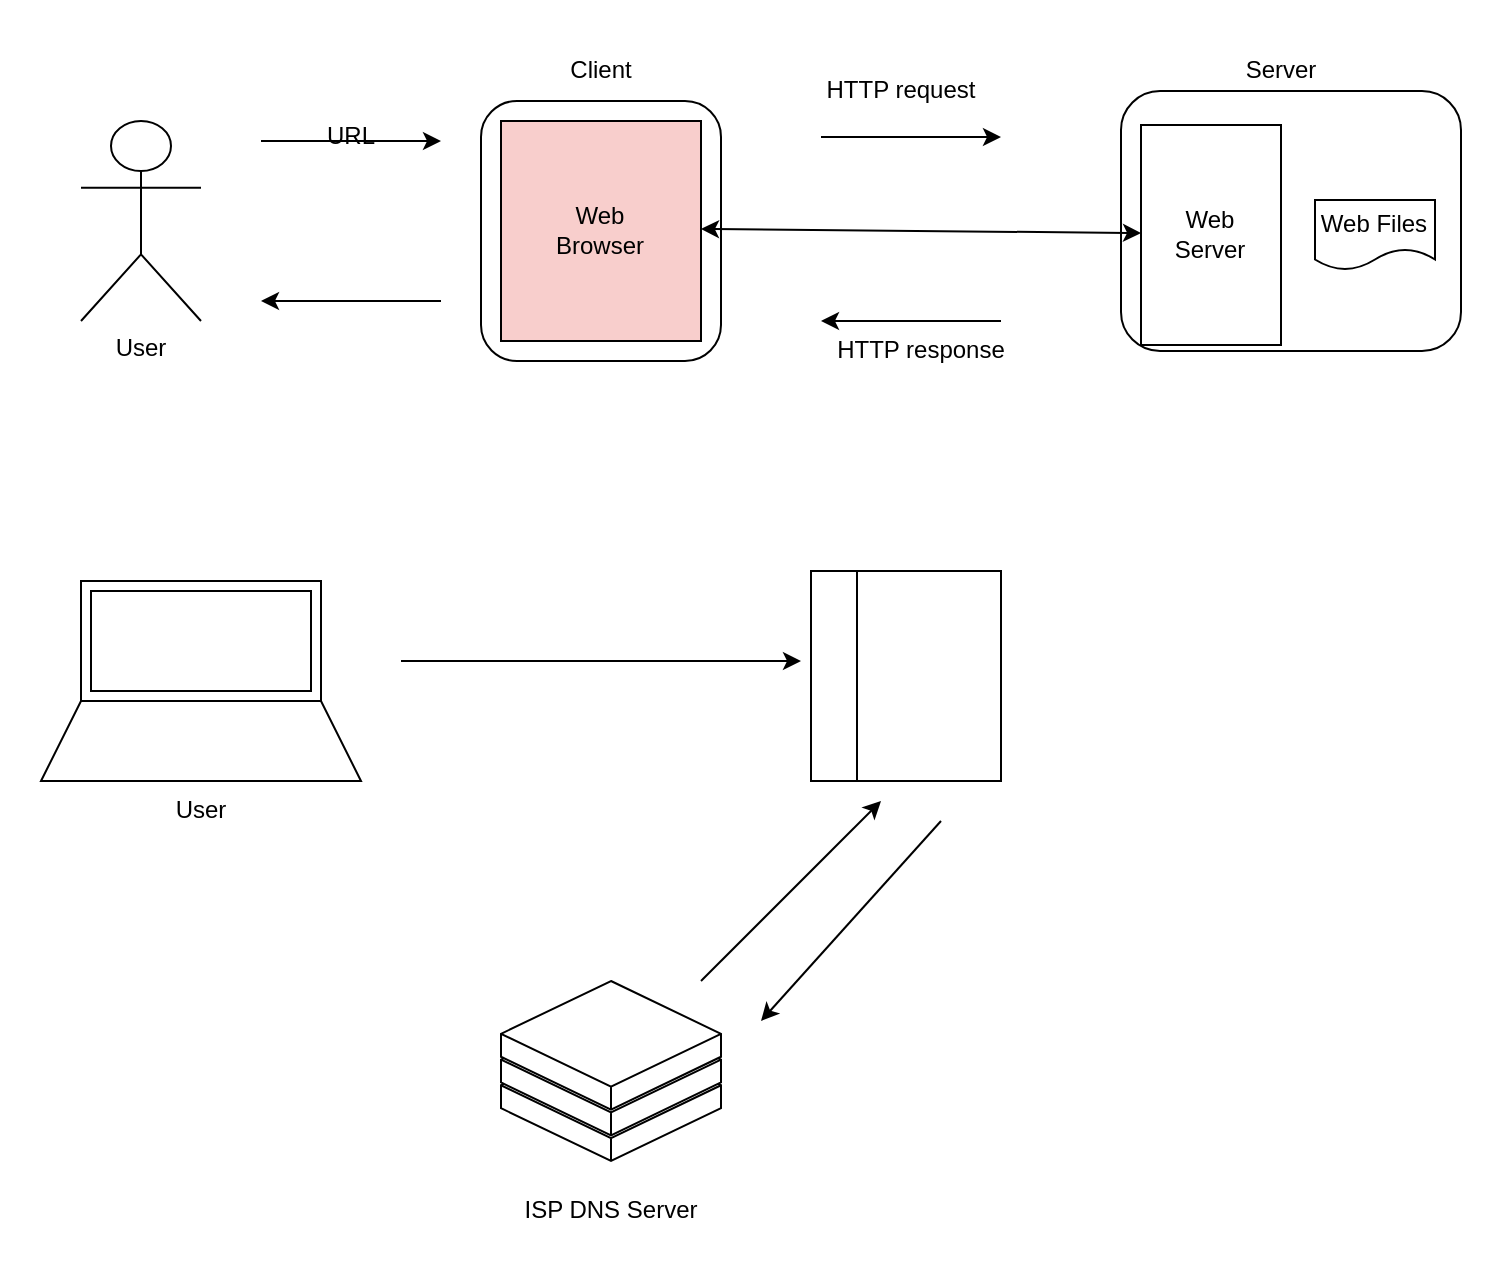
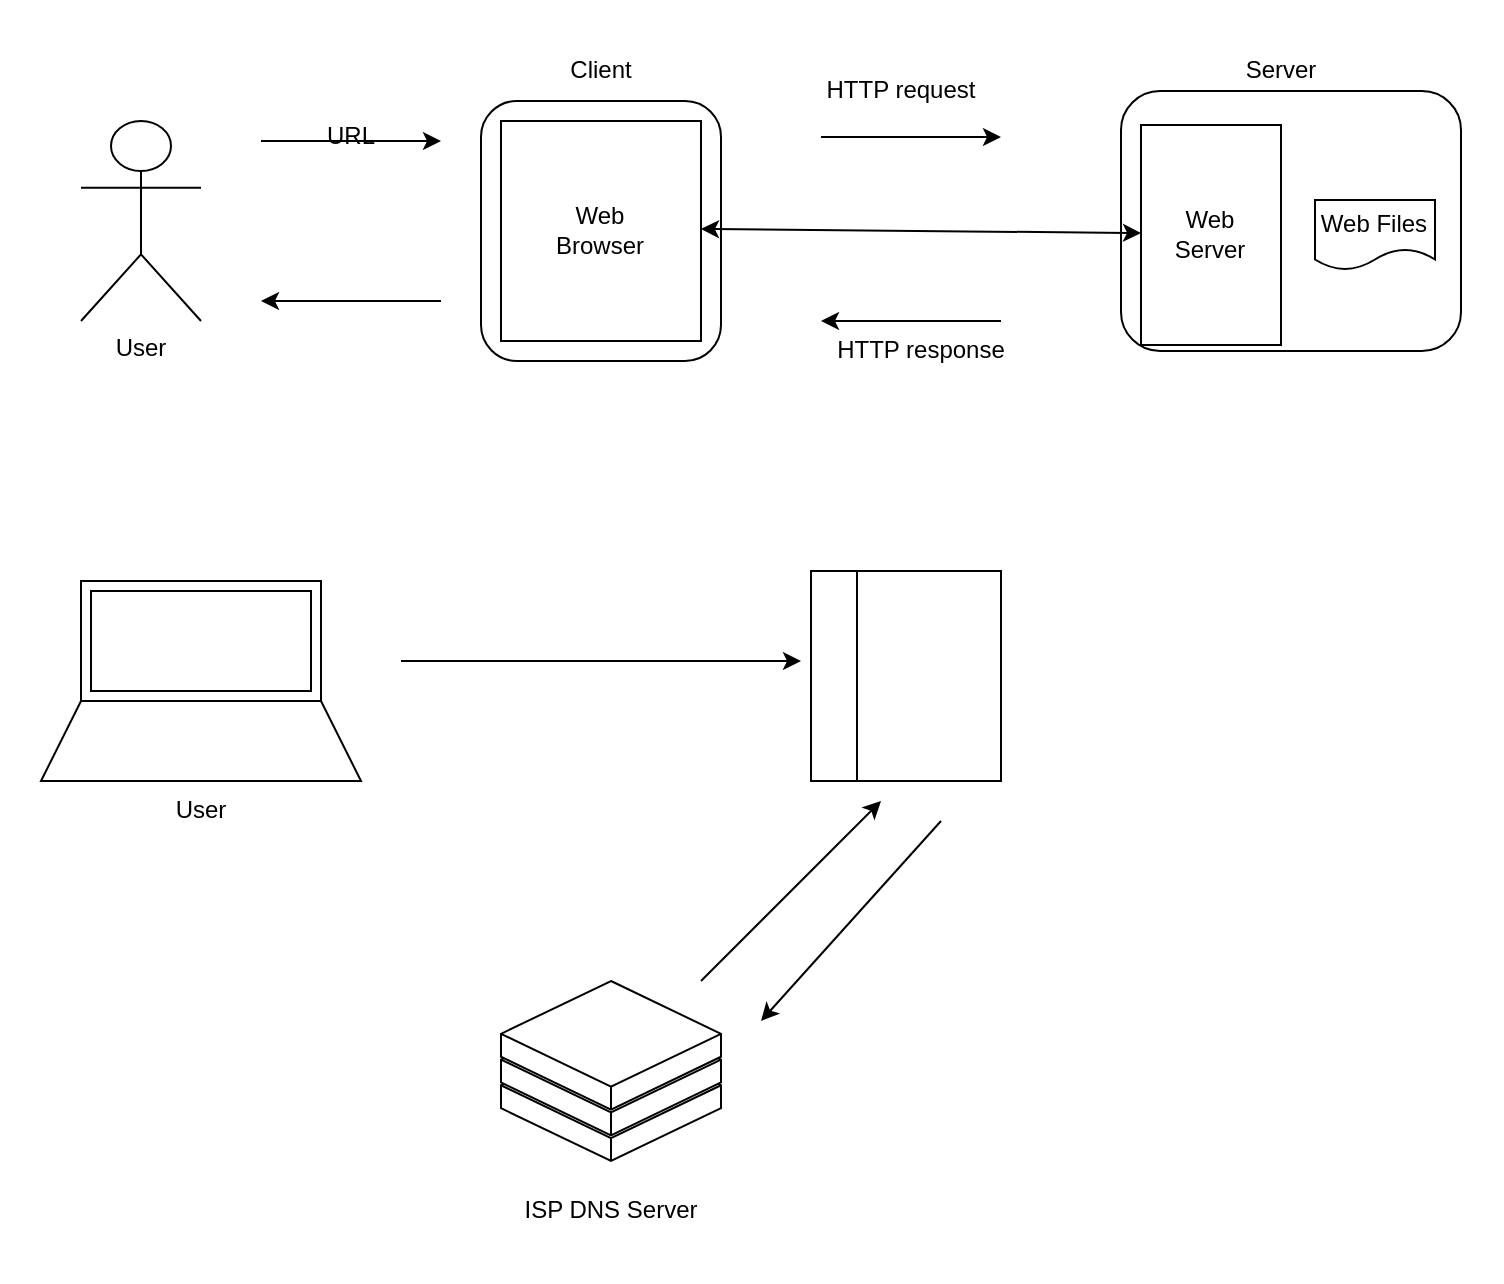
(601, 231) -> (601, 231)
